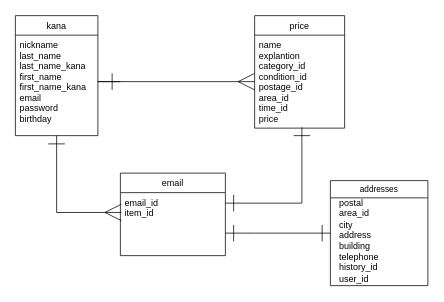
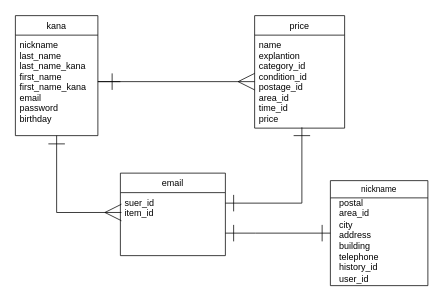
(379, 189) -> (379, 189)
(141, 203) -> (141, 203)
